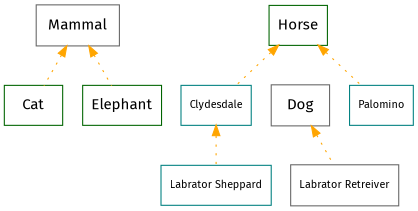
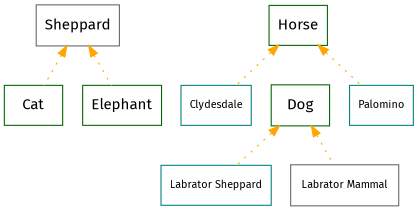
(78, 25) -> (78, 25)
(300, 105) -> (300, 105)
(216, 151) -> (254, 149)
(345, 185) -> (345, 185)
